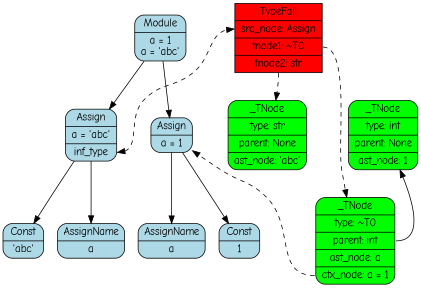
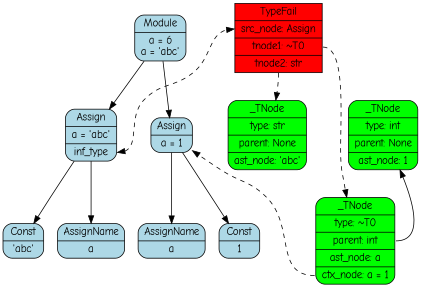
(160, 41) -> (160, 41)
